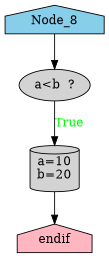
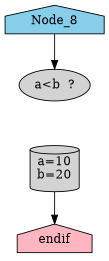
(55, 119) -> none
